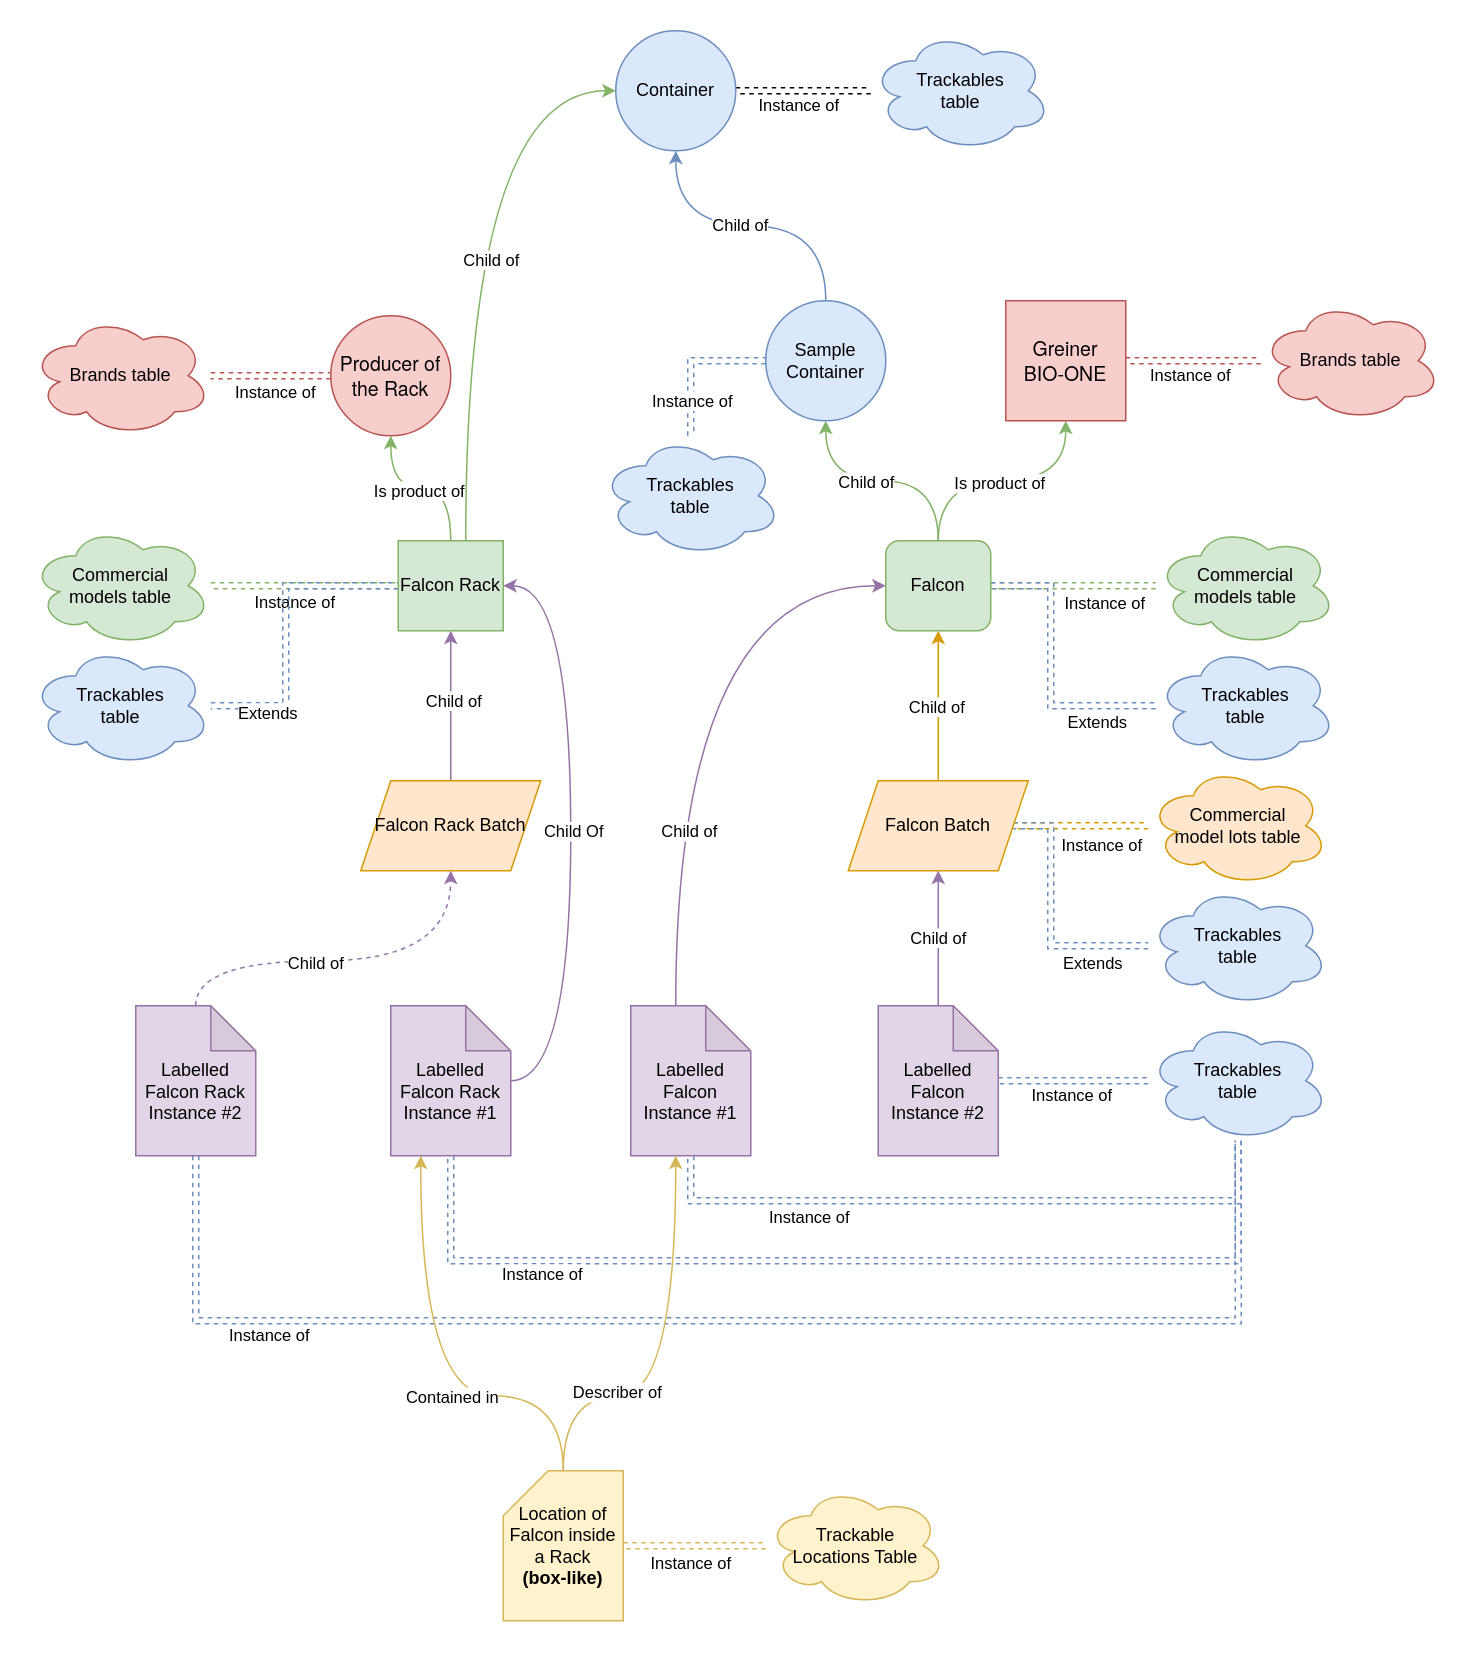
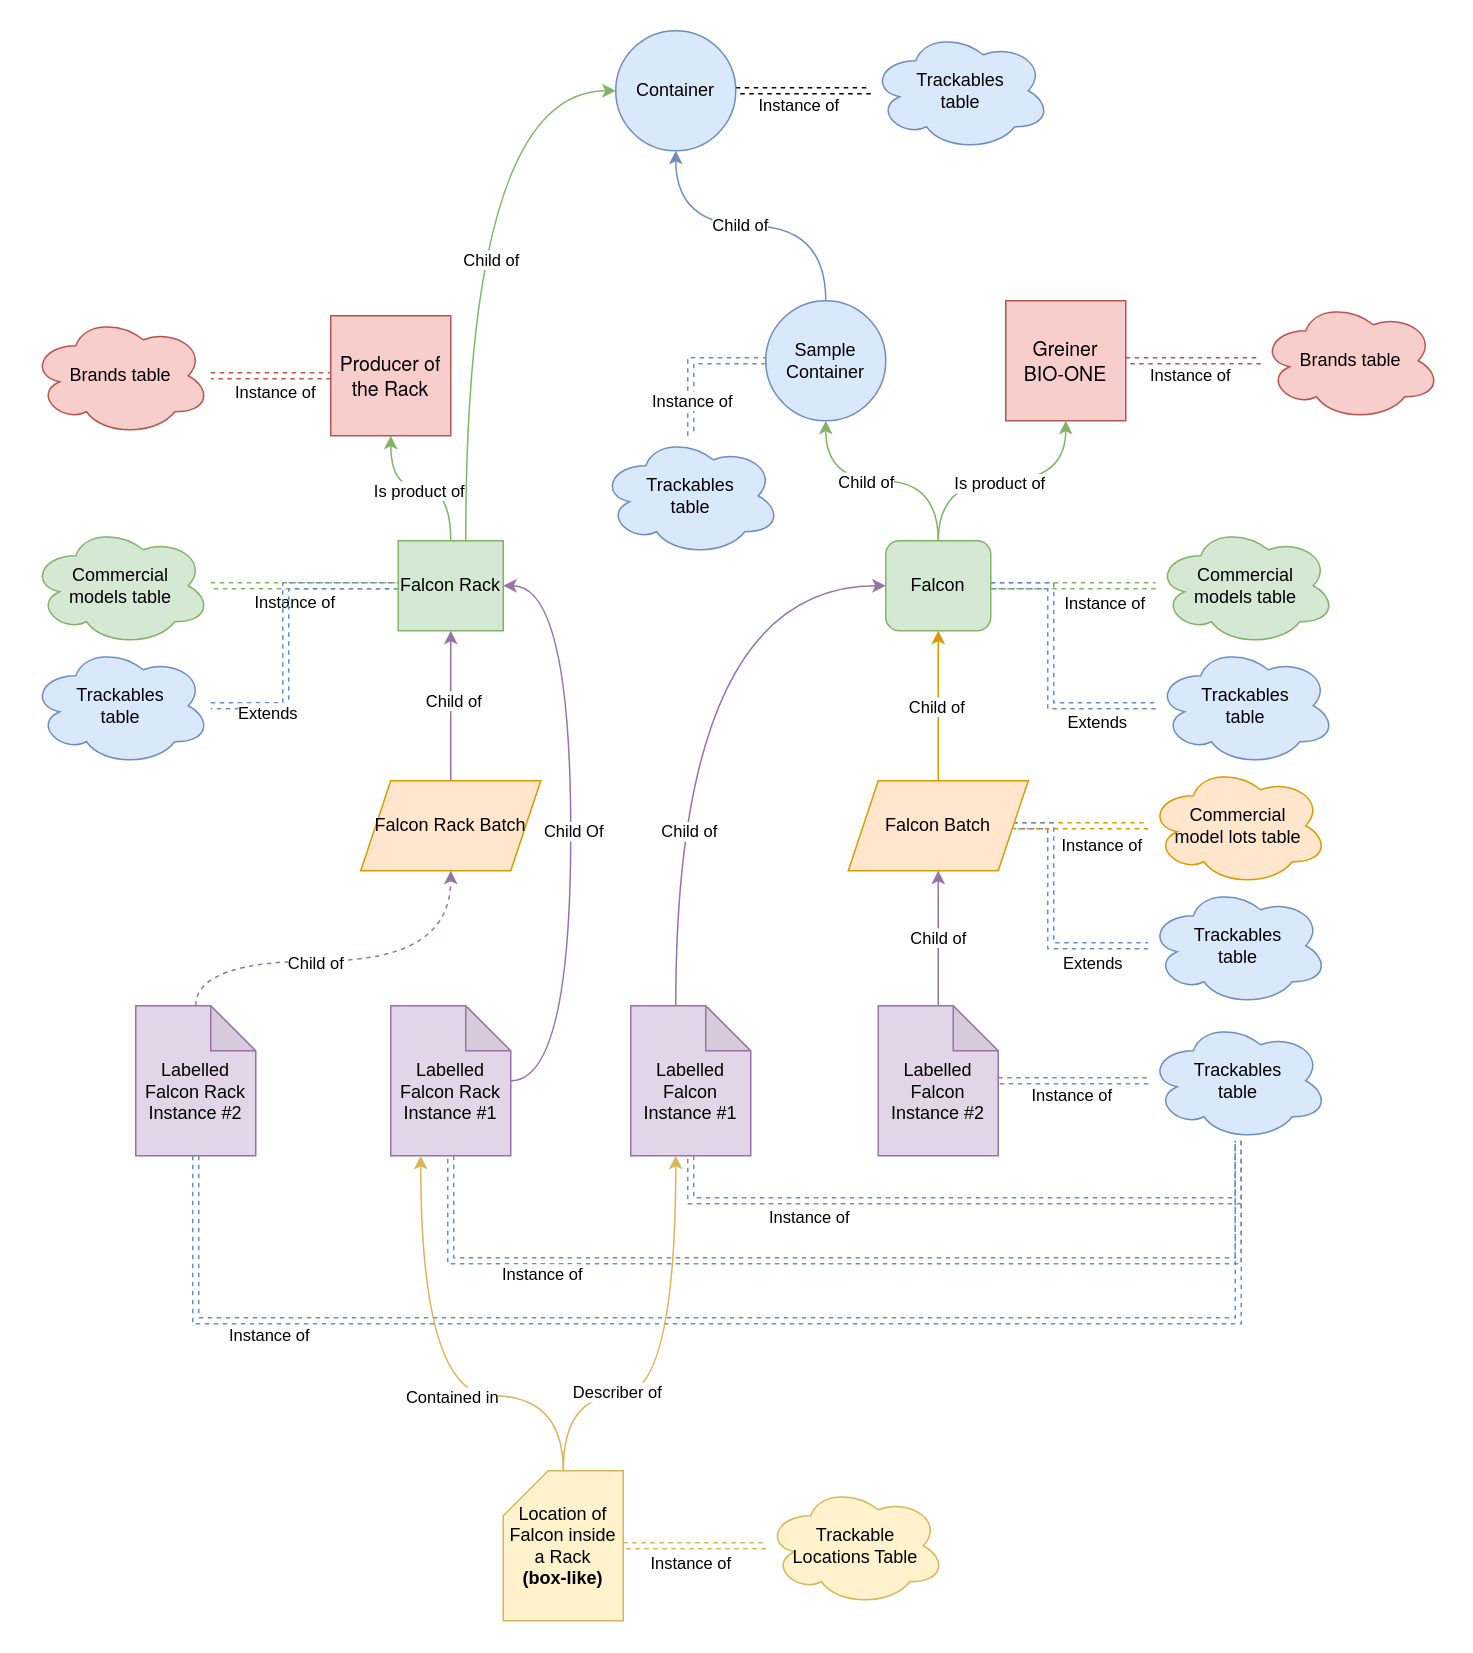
(391, 376) -> (391, 376)
